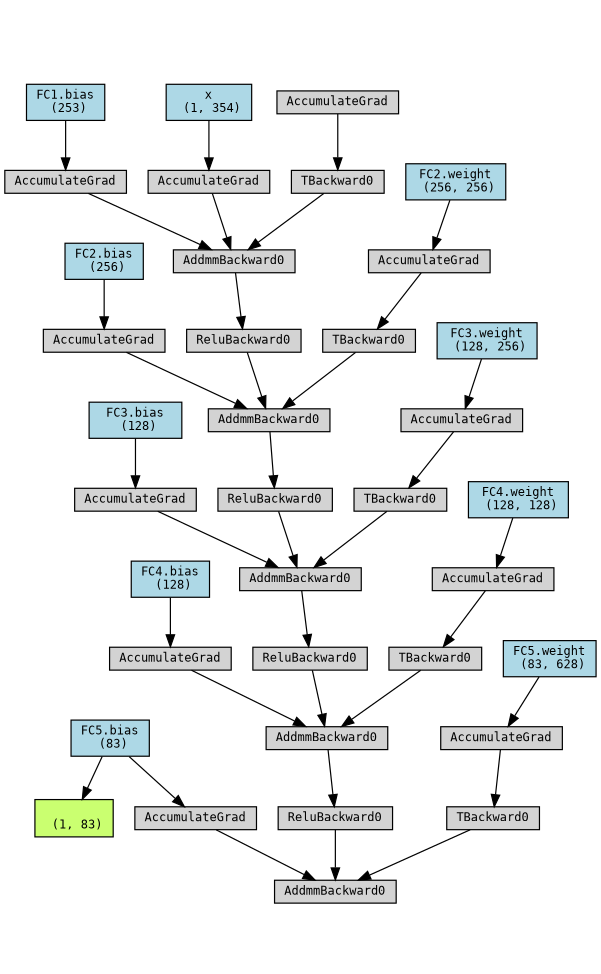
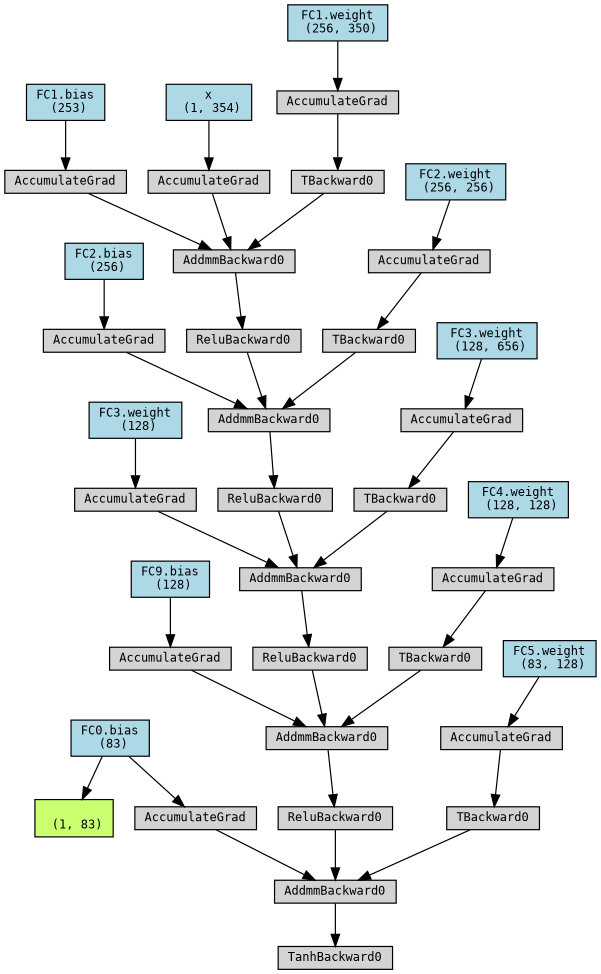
none -> (338, 23)
(487, 341) -> (487, 341)
(135, 420) -> (135, 420)
(170, 579) -> (170, 579)
(550, 659) -> (550, 659)
(110, 738) -> (110, 738)
none -> (335, 958)
